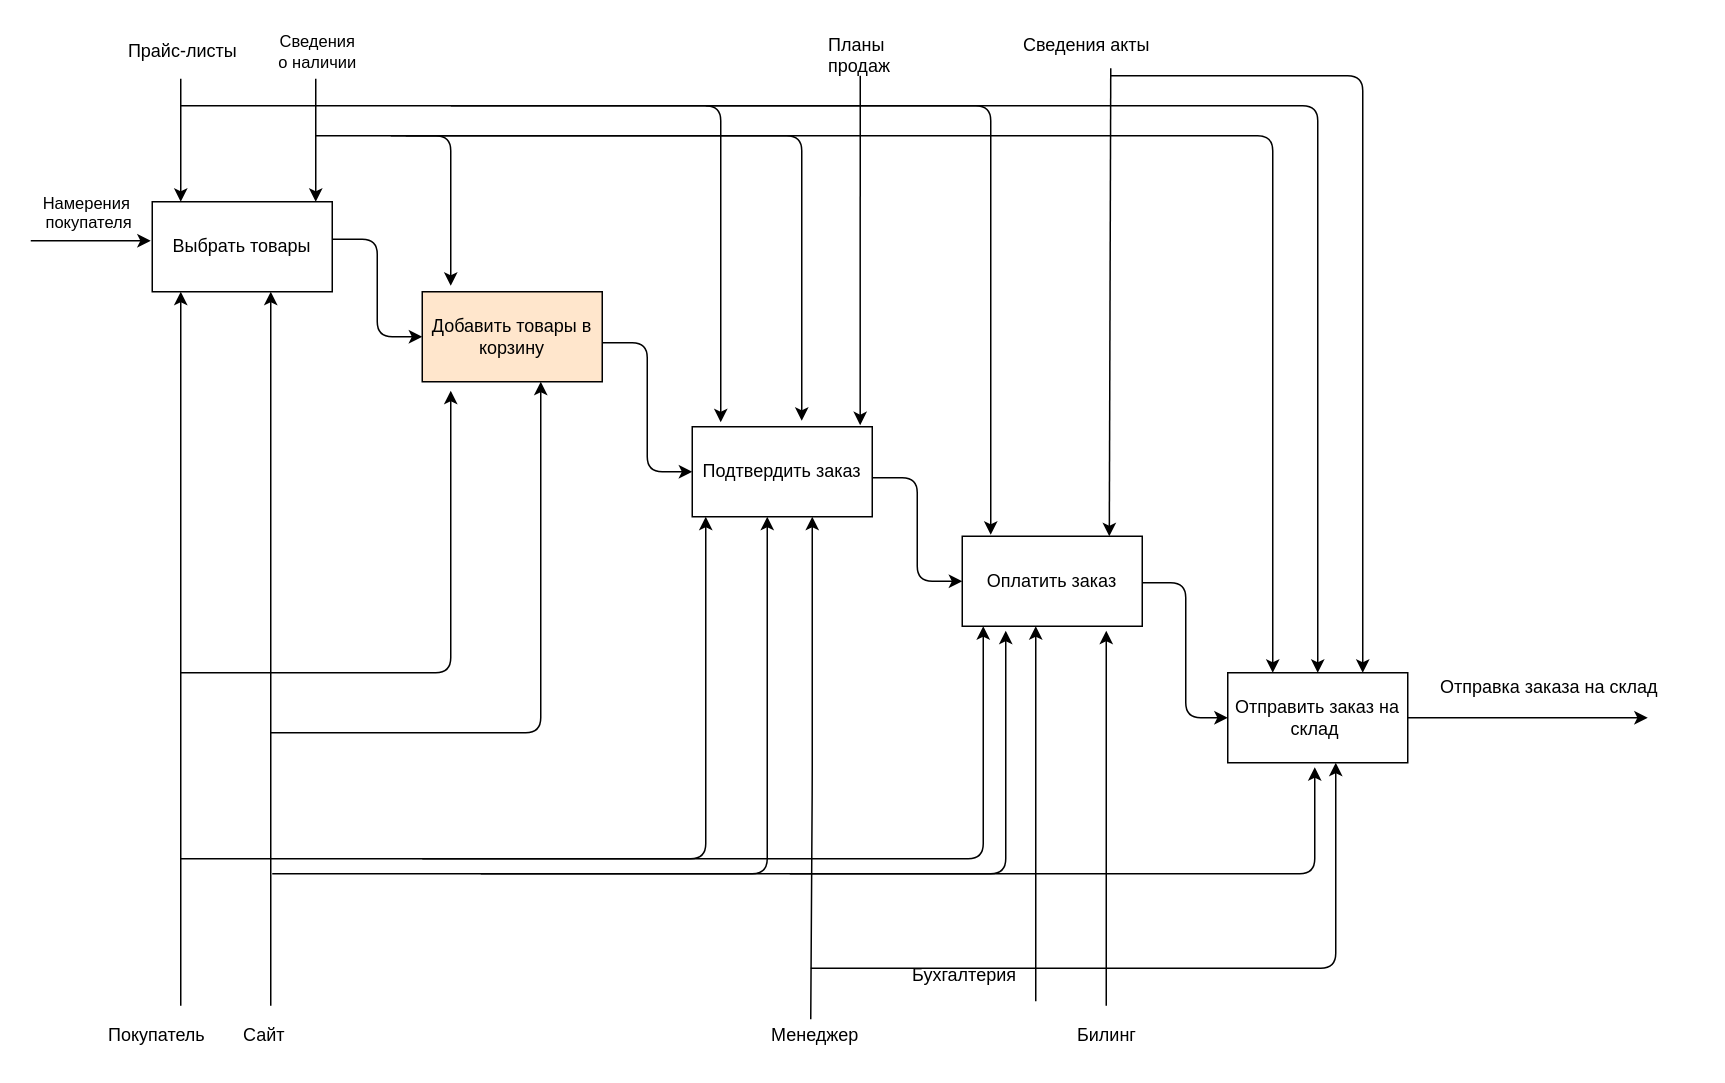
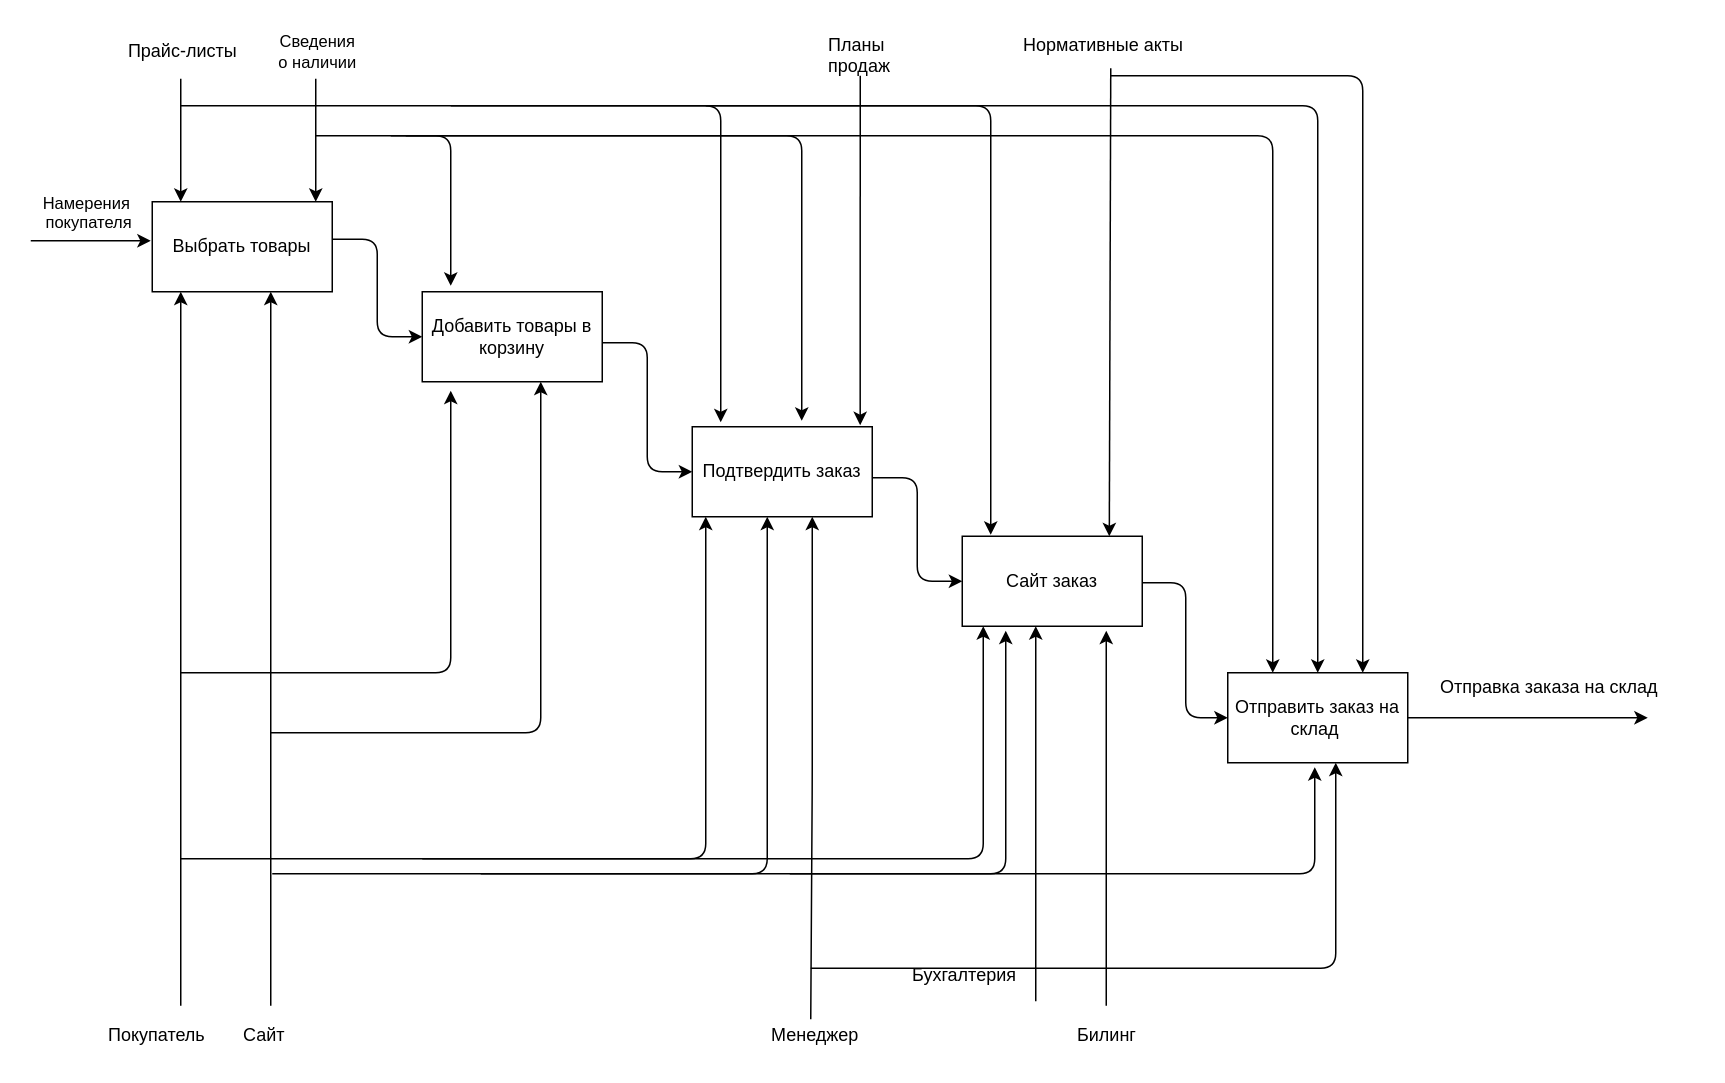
(1087, 46) -> (1102, 46)
(512, 337) -> (512, 337)
(1052, 581) -> (1052, 581)
